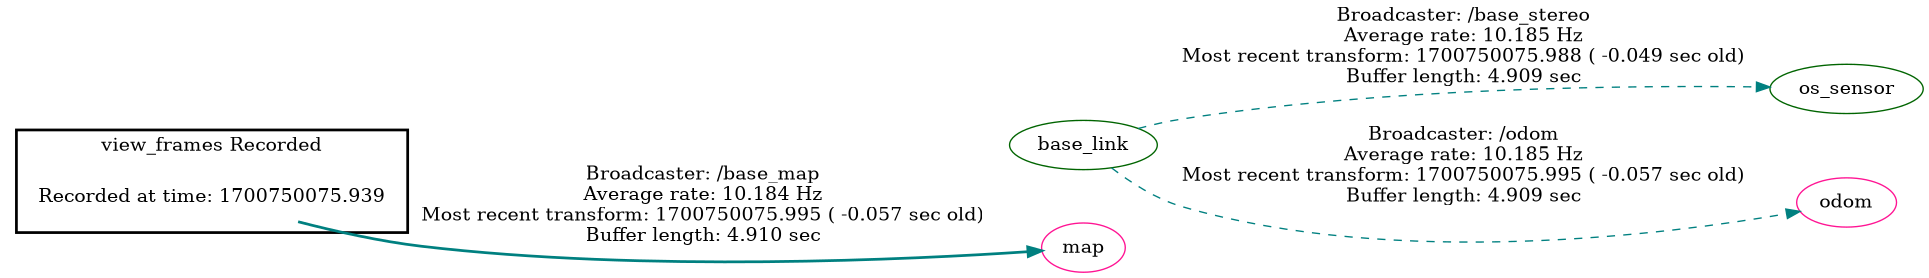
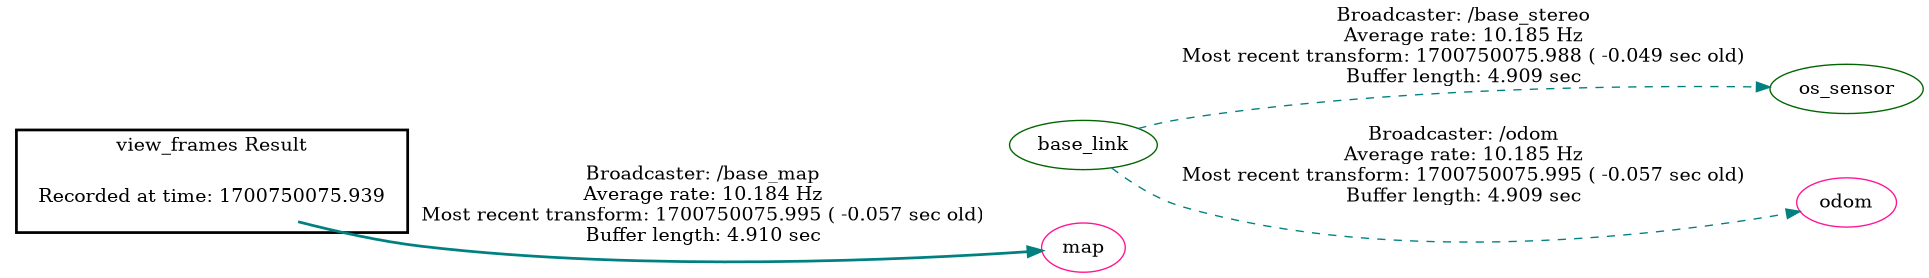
(212, 146) -> (212, 146)
